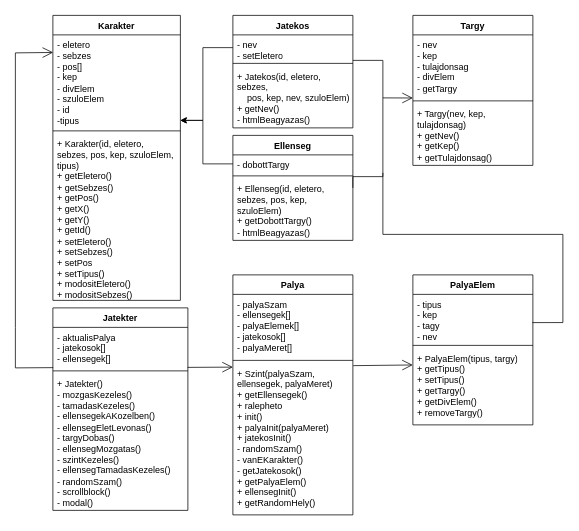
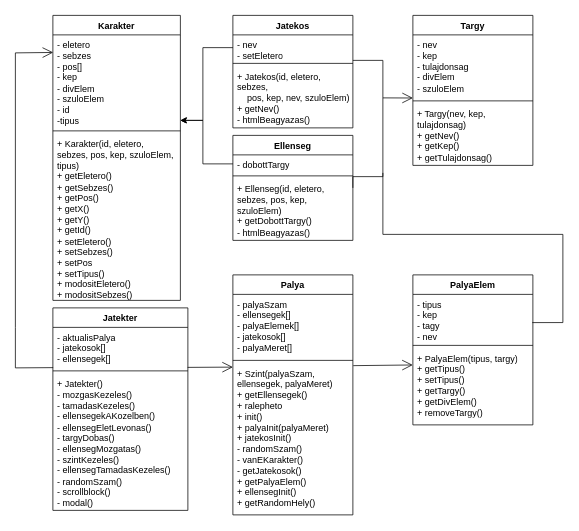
(448, 67) -> (448, 67)
